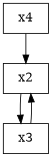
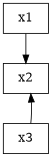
(26, 18) -> (26, 18)
(20, 104) -> none
